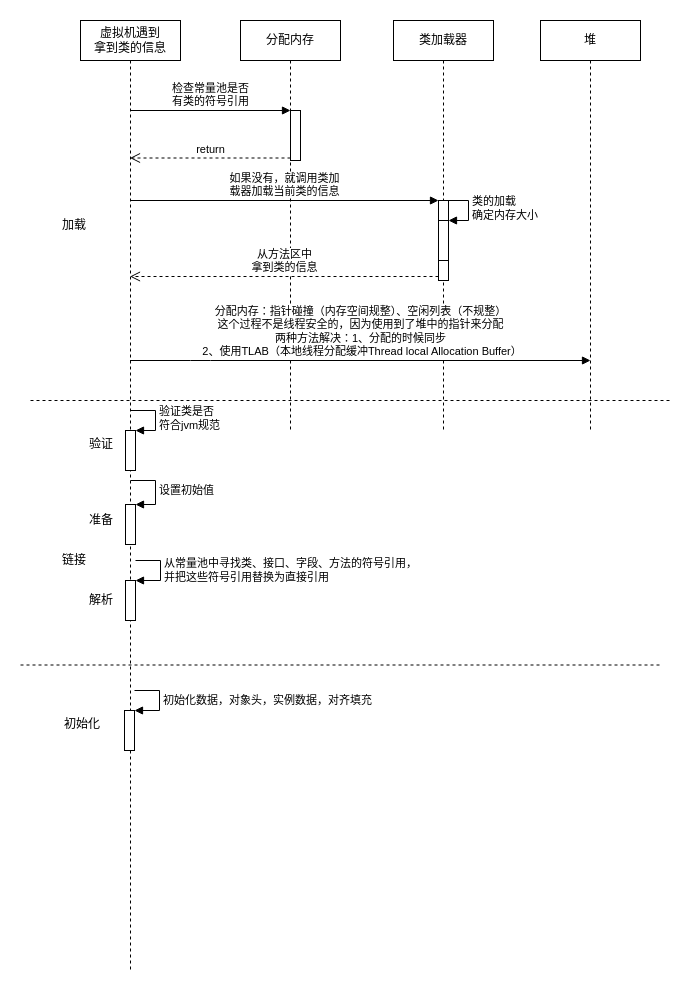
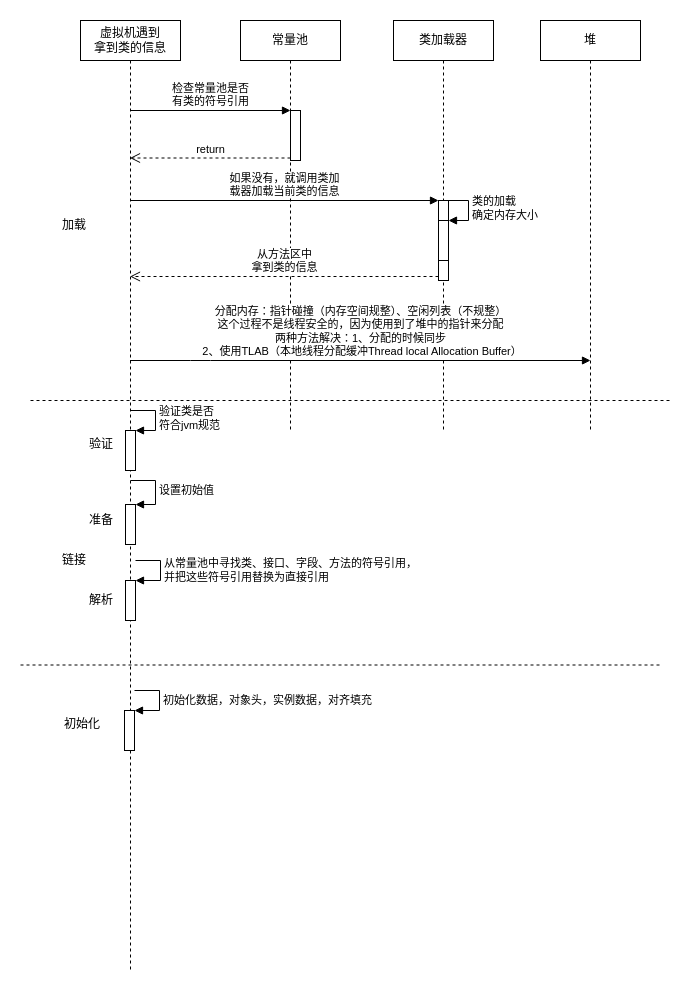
(291, 41) -> (291, 41)
